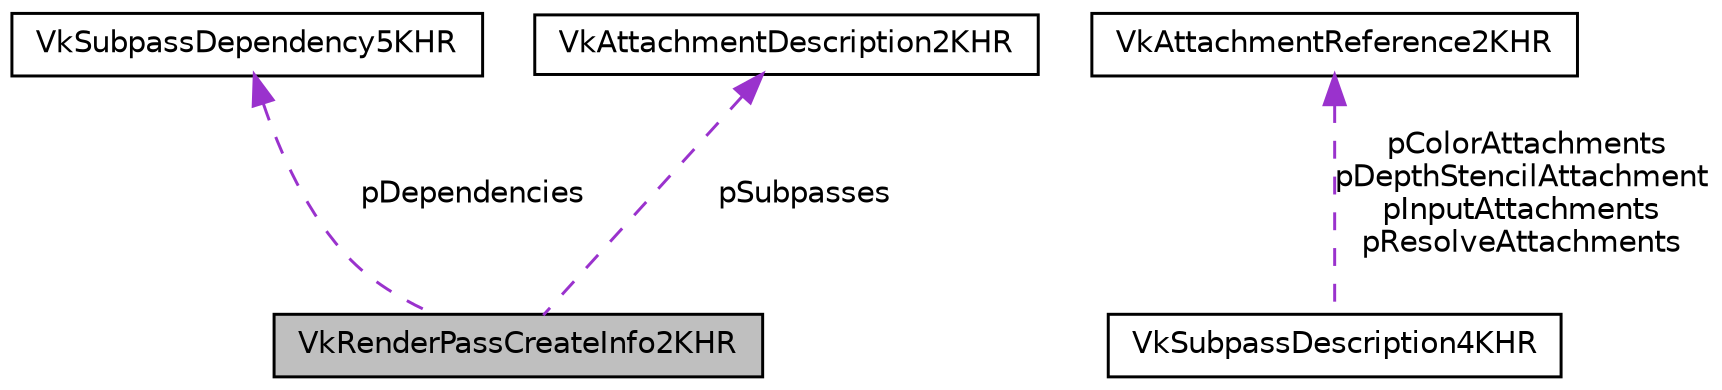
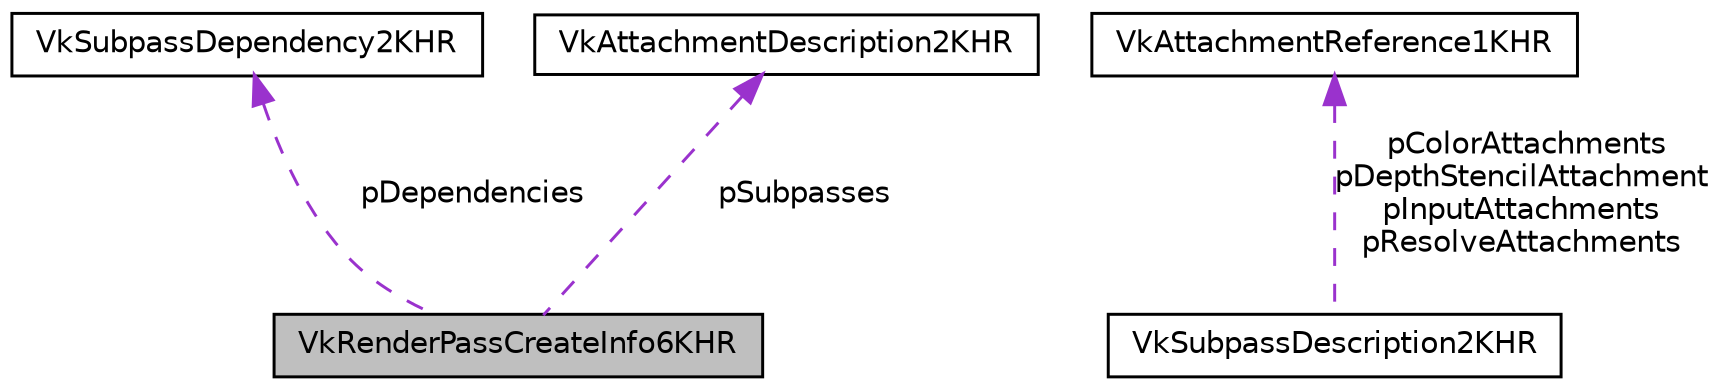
(247, 45) -> (247, 45)
(1335, 45) -> (1335, 45)
(518, 346) -> (518, 346)
(1335, 346) -> (1335, 346)
